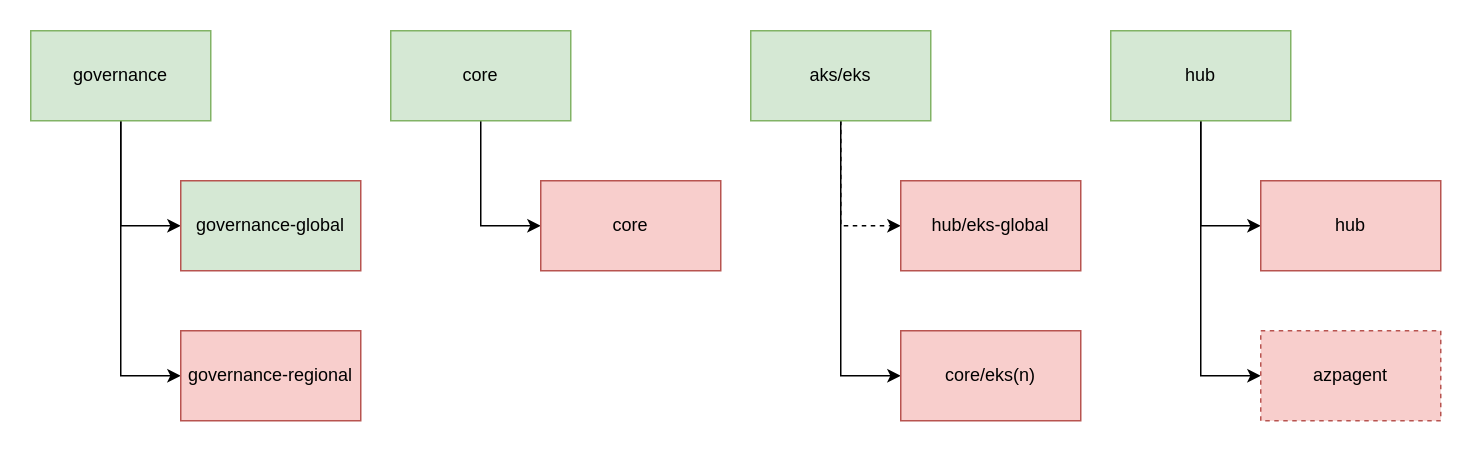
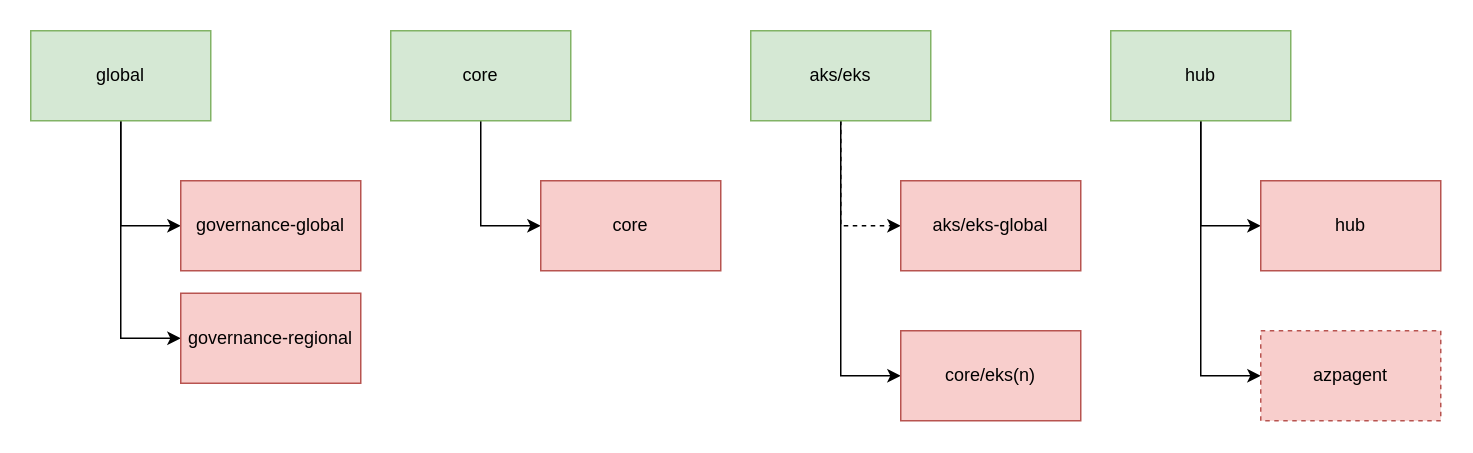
(121, 76) -> (121, 76)
(271, 226) -> (271, 226)
(991, 226) -> (991, 226)
(271, 376) -> (271, 338)
